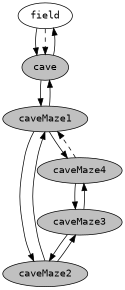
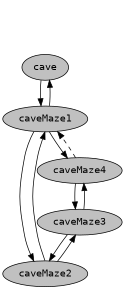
(45, 16) -> none
